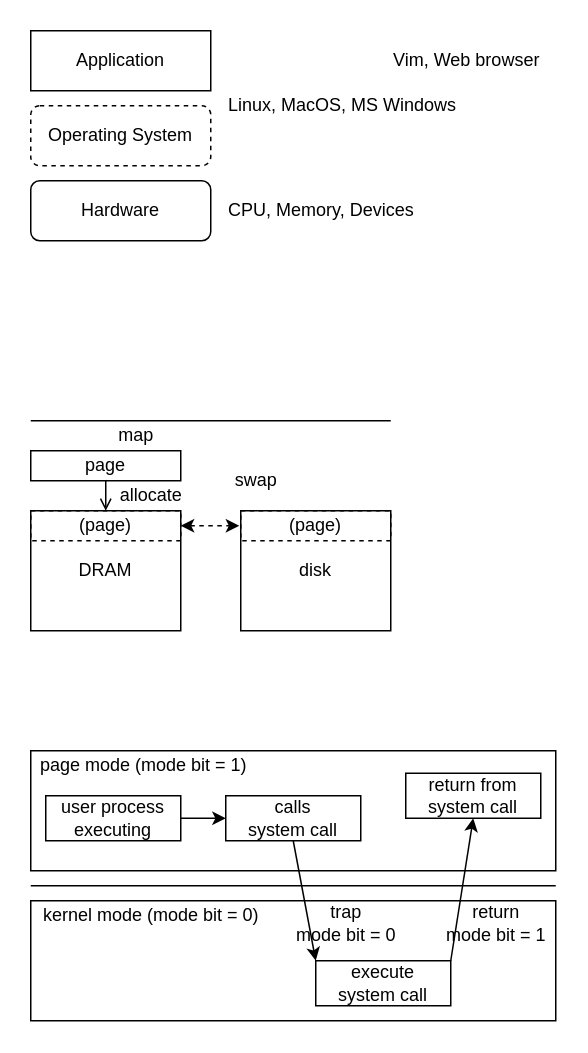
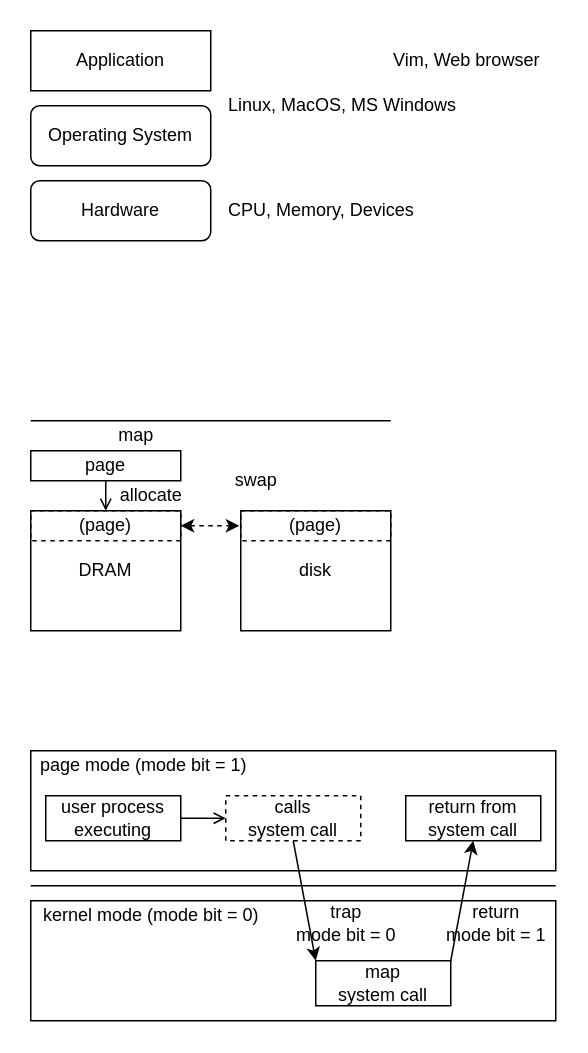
(121, 136) -> (121, 136)
(473, 796) -> (473, 818)
(214, 818) -> (216, 818)
(293, 818) -> (293, 818)
(383, 983) -> (383, 983)
